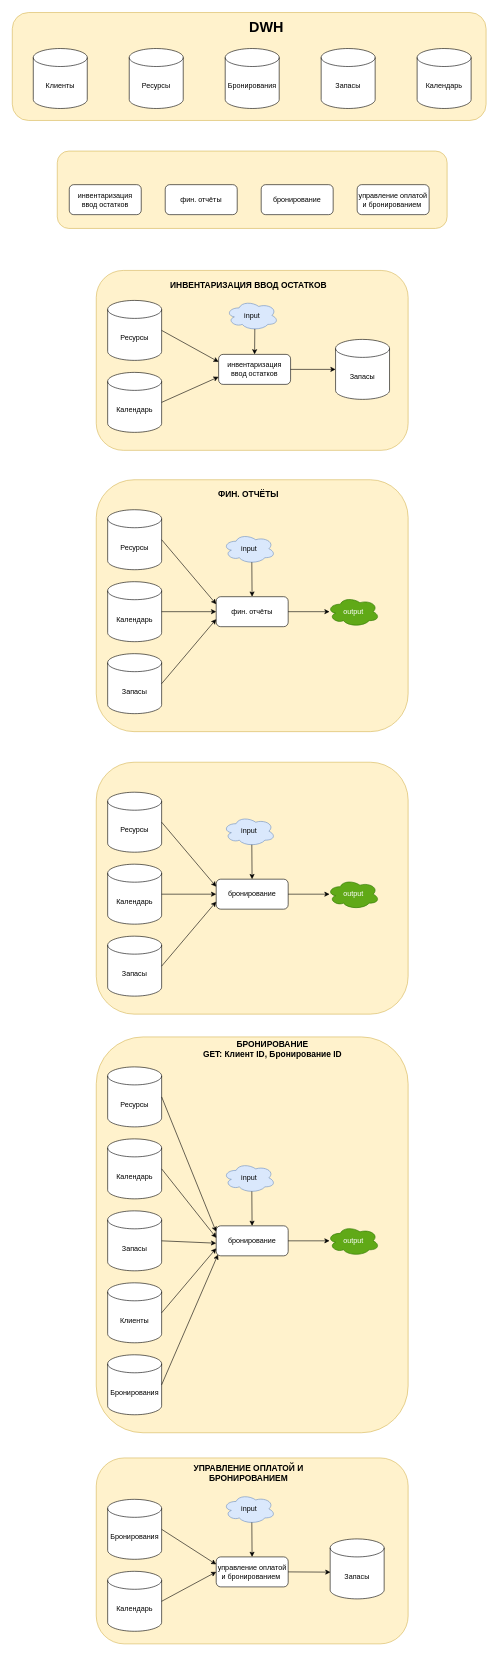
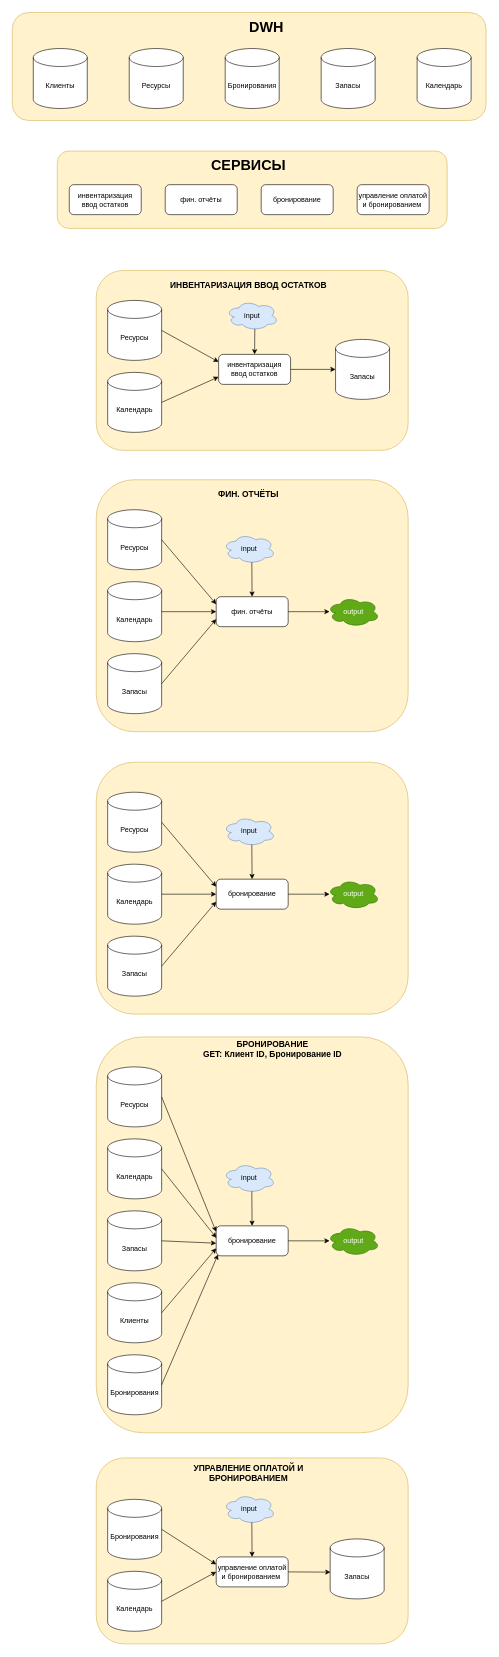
none -> (249, 165)
